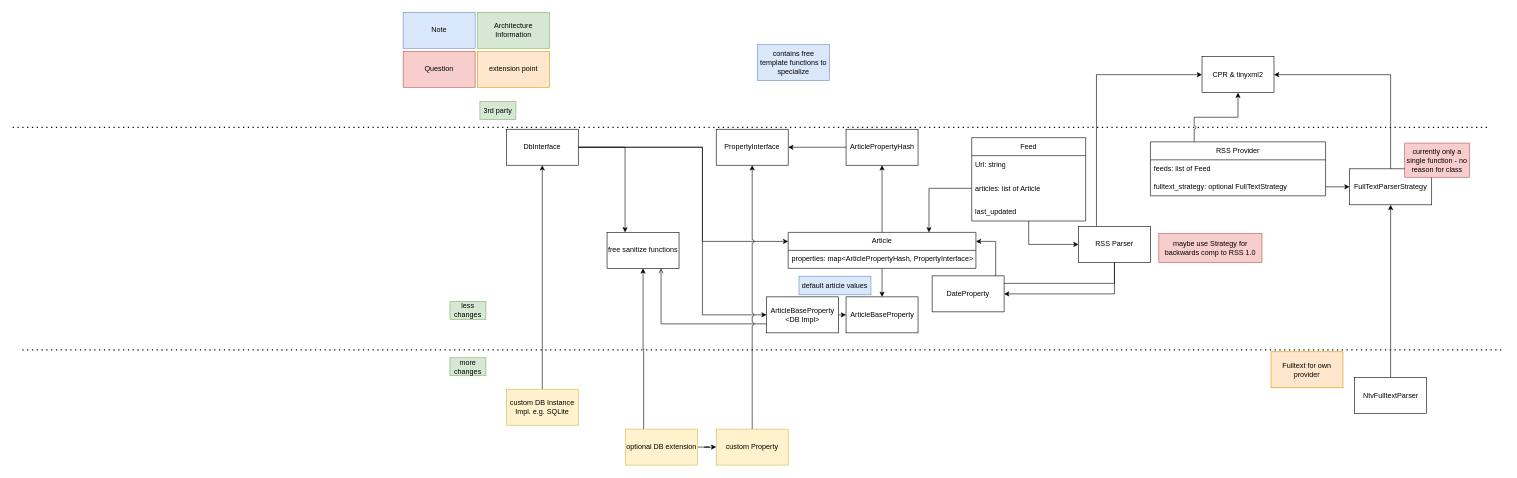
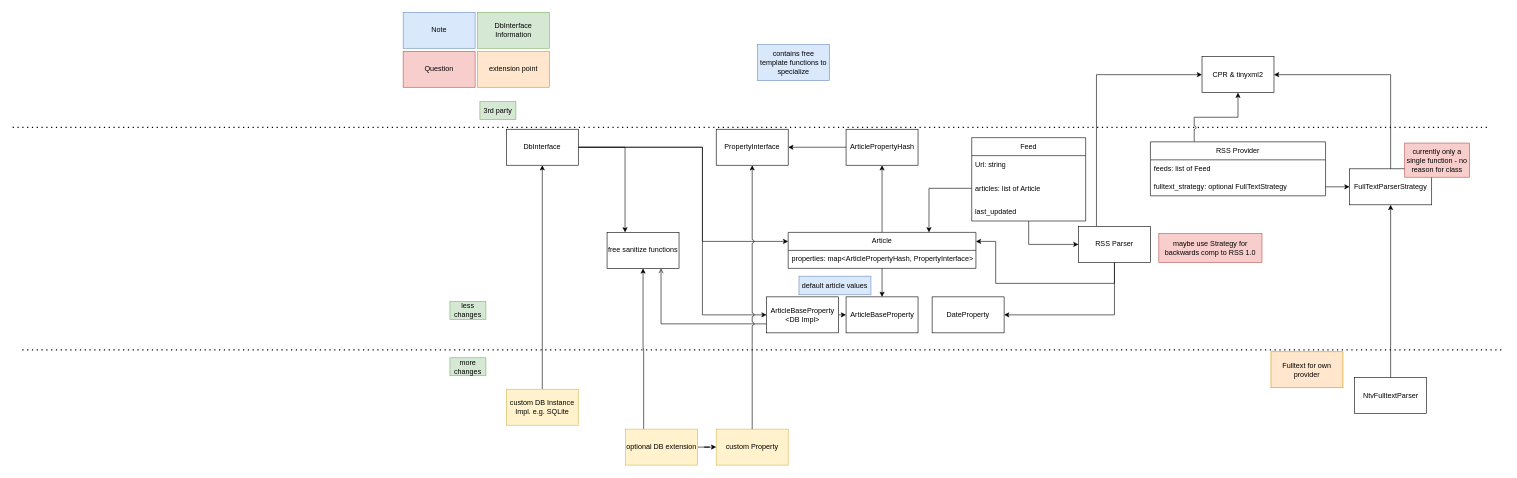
(513, 30) -> (513, 30)
(968, 294) -> (968, 315)
